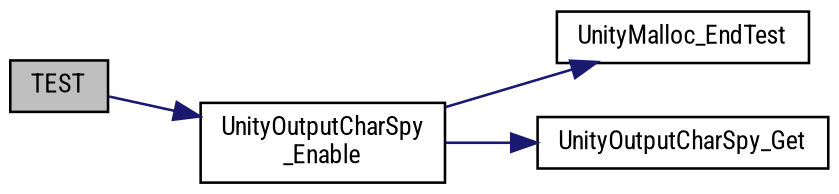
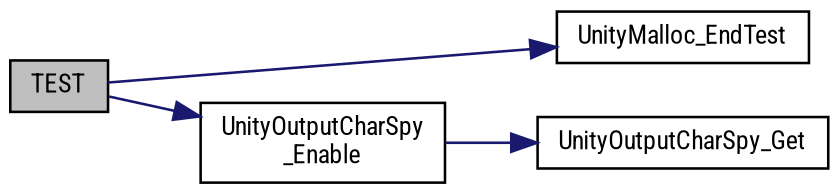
(509, 88) -> (319, 66)
